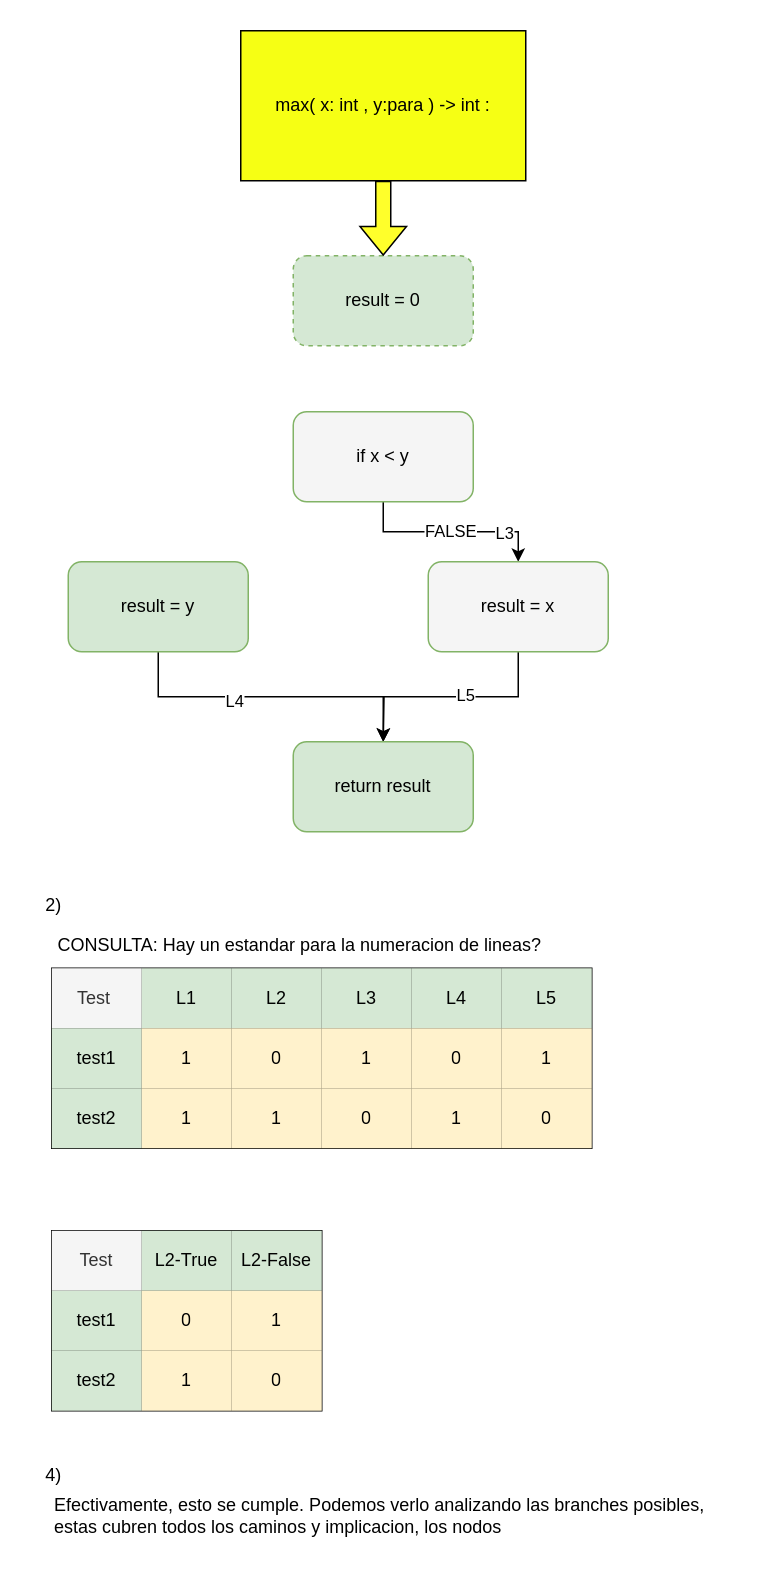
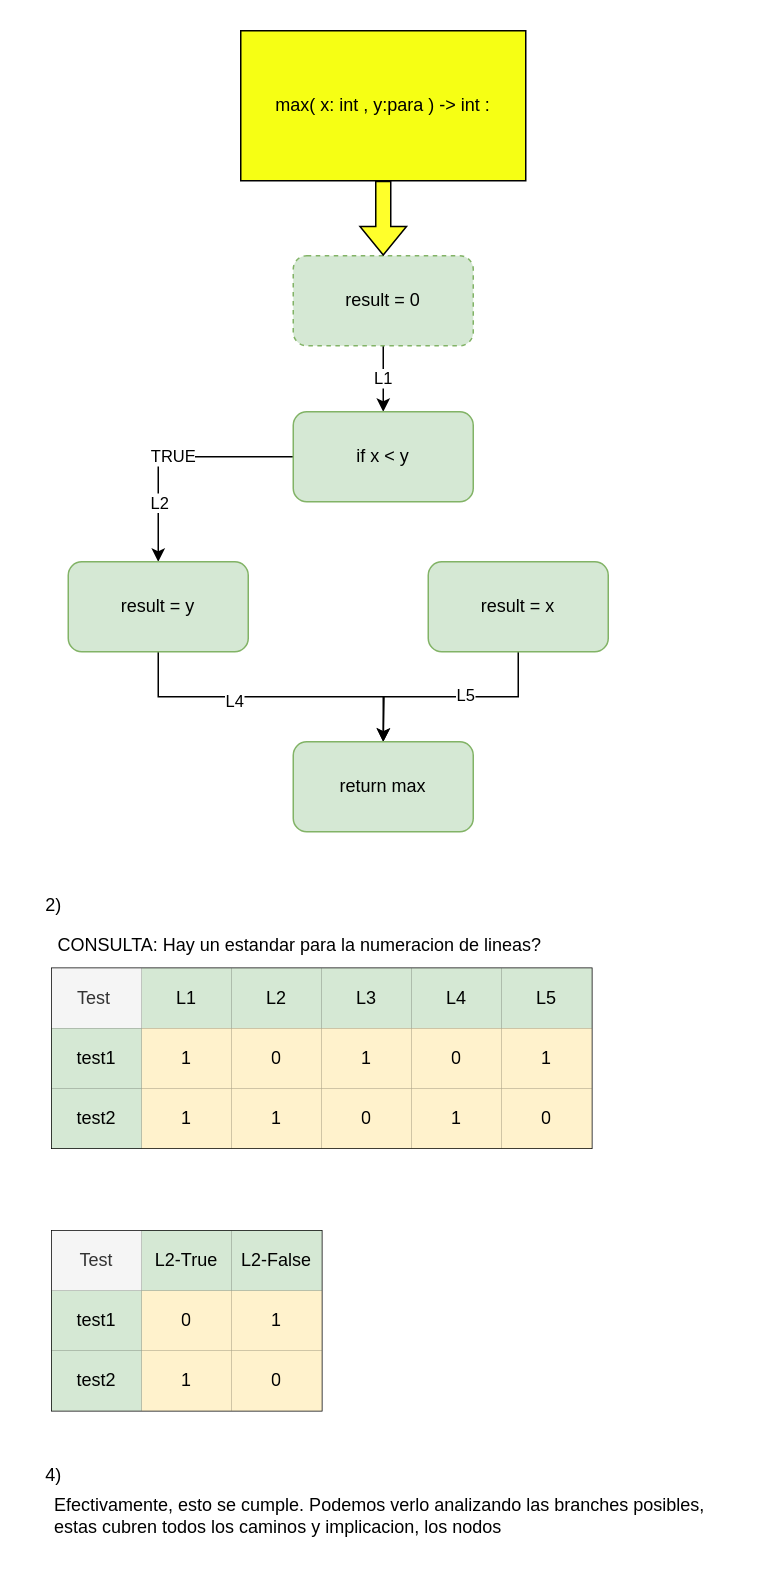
none -> (383, 374)
none -> (207, 457)
(383, 457) -> (383, 457)
(445, 532) -> none
(518, 607) -> (518, 607)
(383, 787) -> (383, 787)
